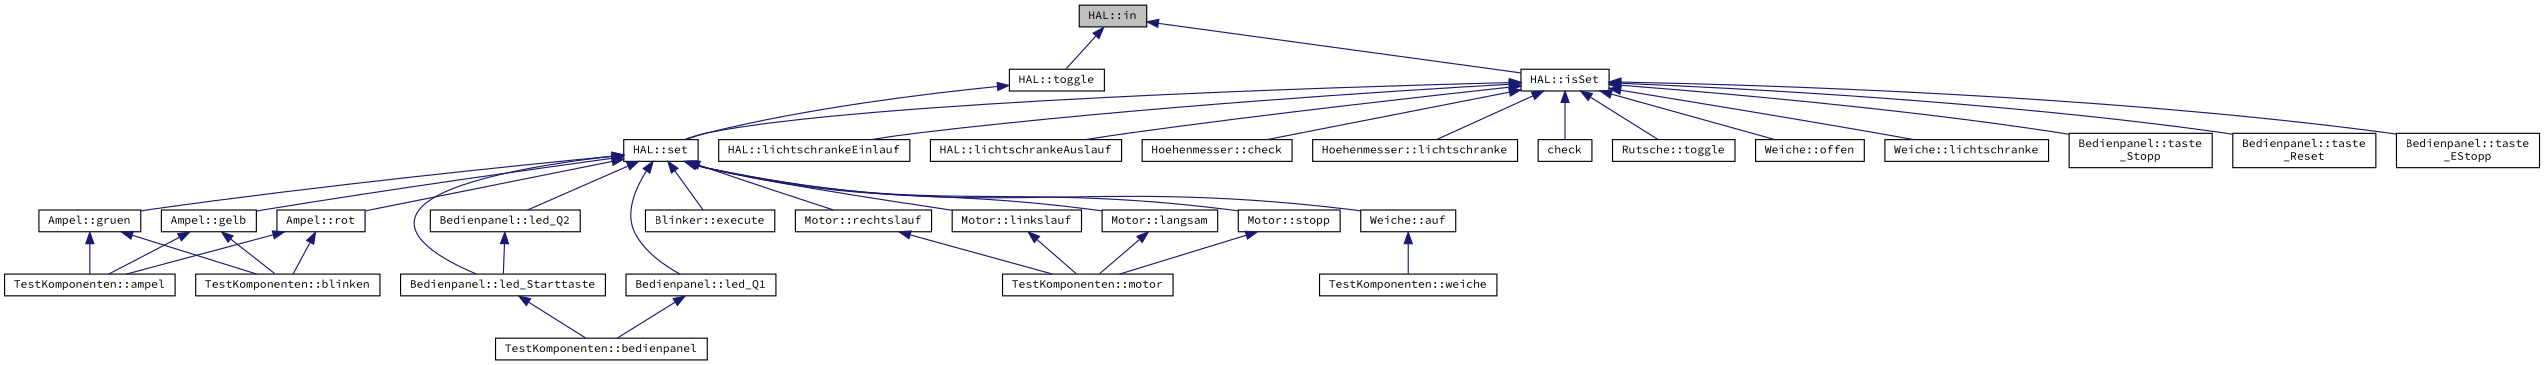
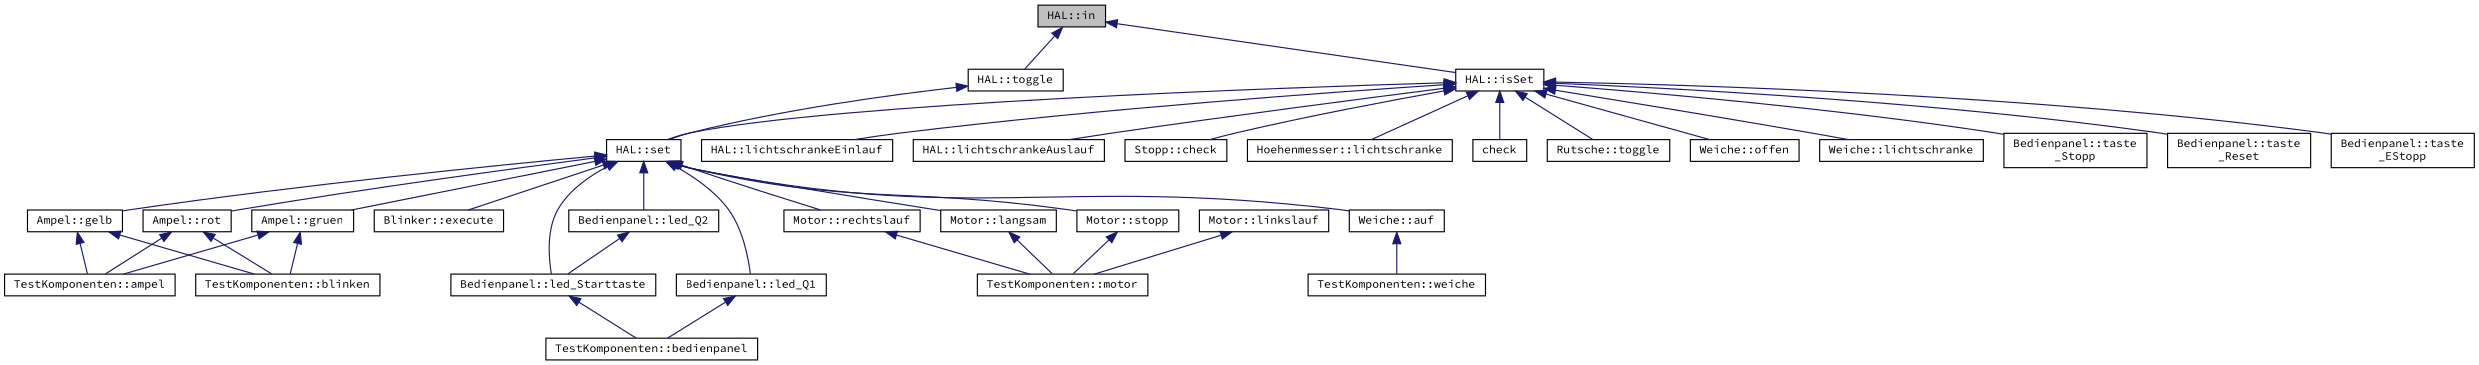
(1217, 150) -> (1176, 150)
(824, 190) -> none
